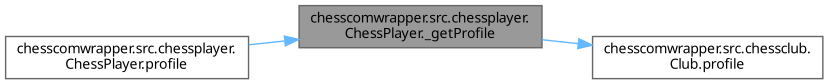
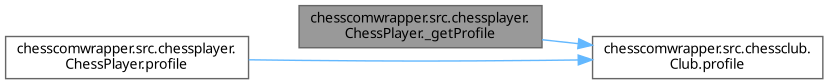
(267, 43) -> (413, 61)
